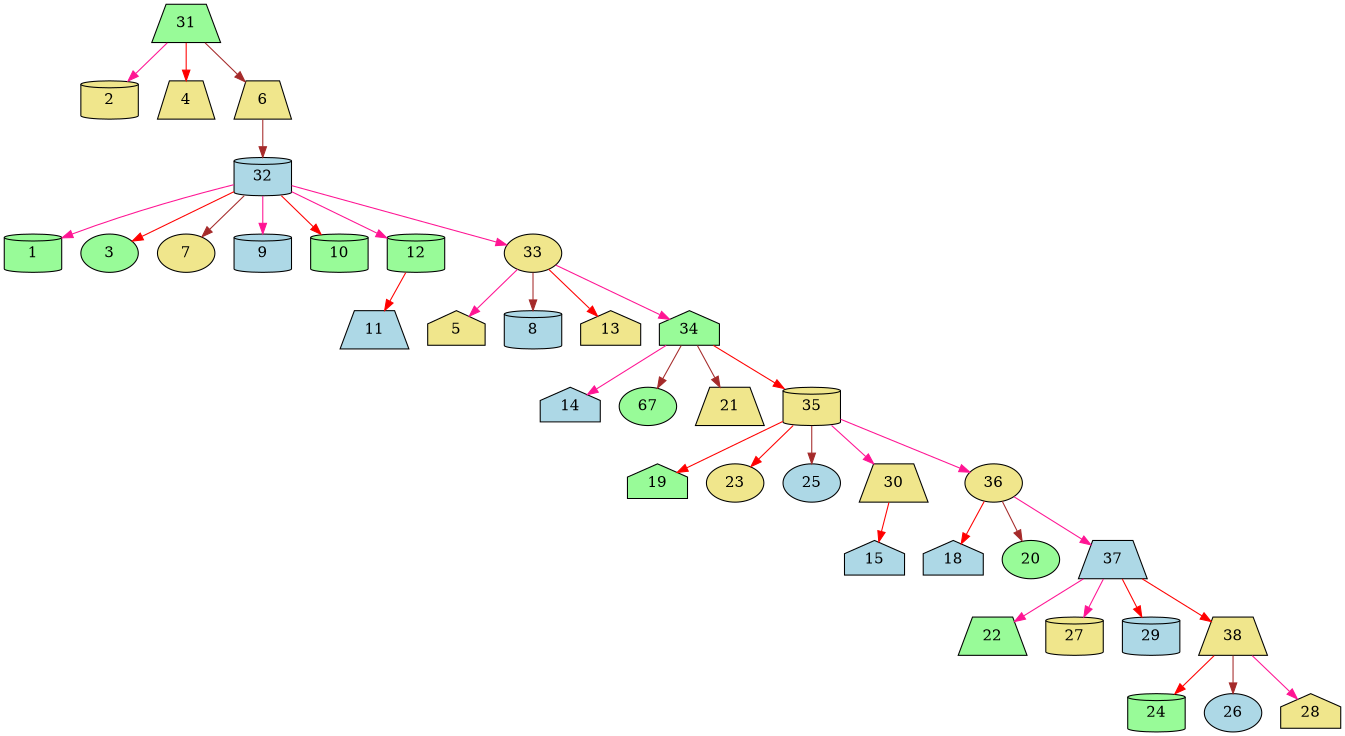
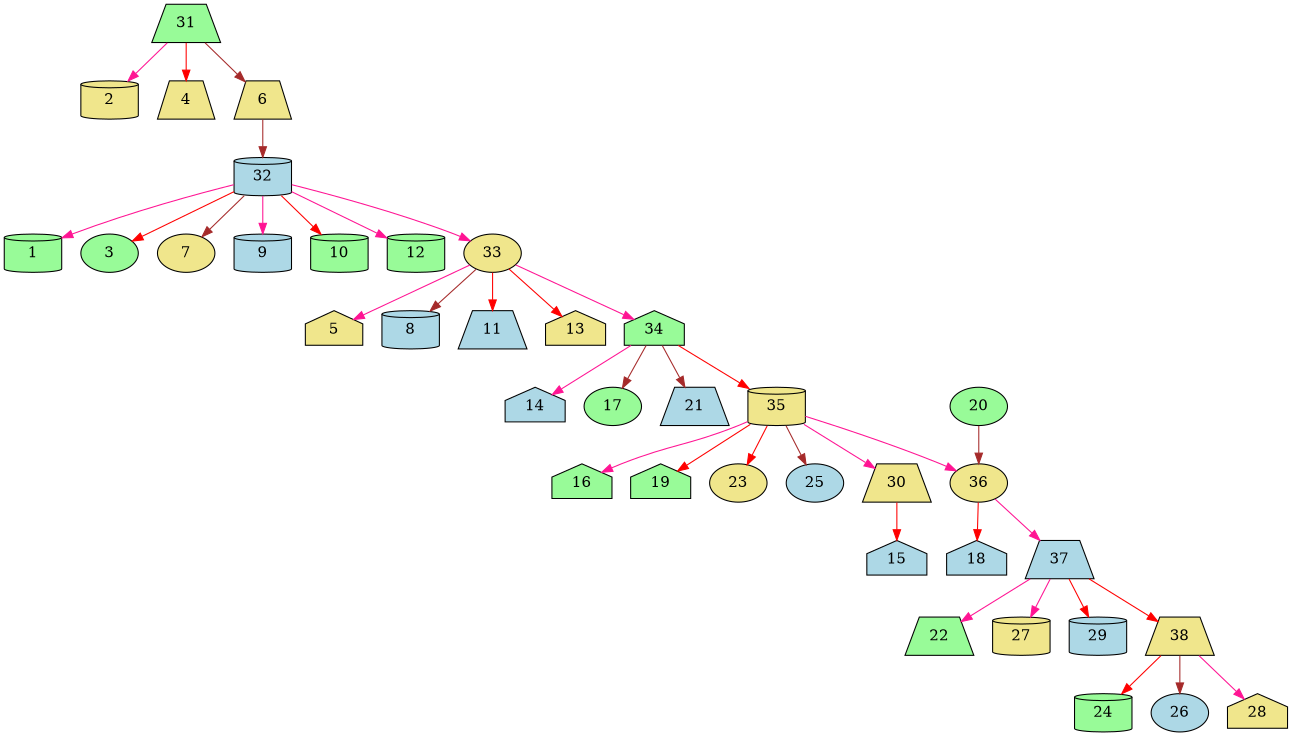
(398, 287) -> (493, 286)
(648, 406) -> (613, 406)
(730, 406) -> (695, 406)
none -> (582, 483)
(1010, 516) -> (979, 439)
